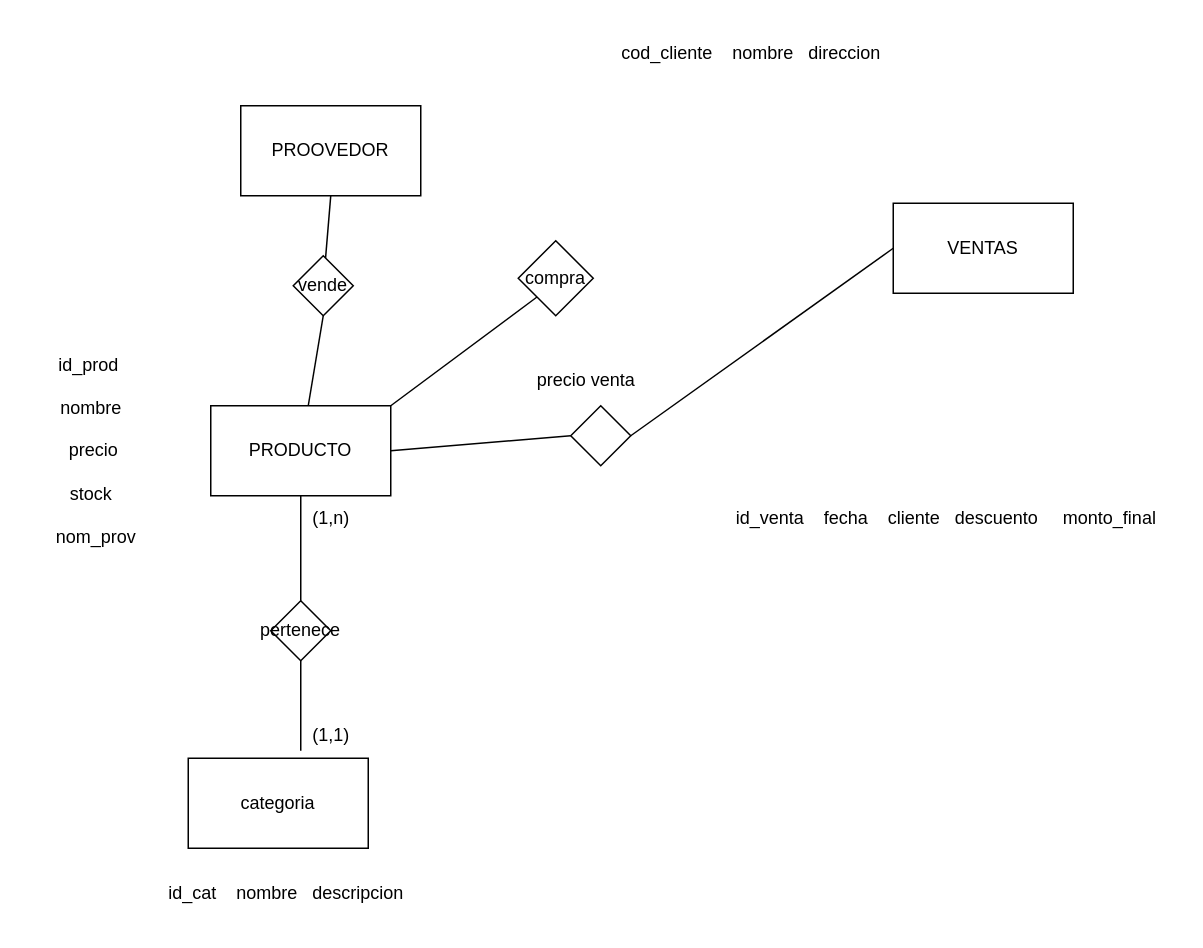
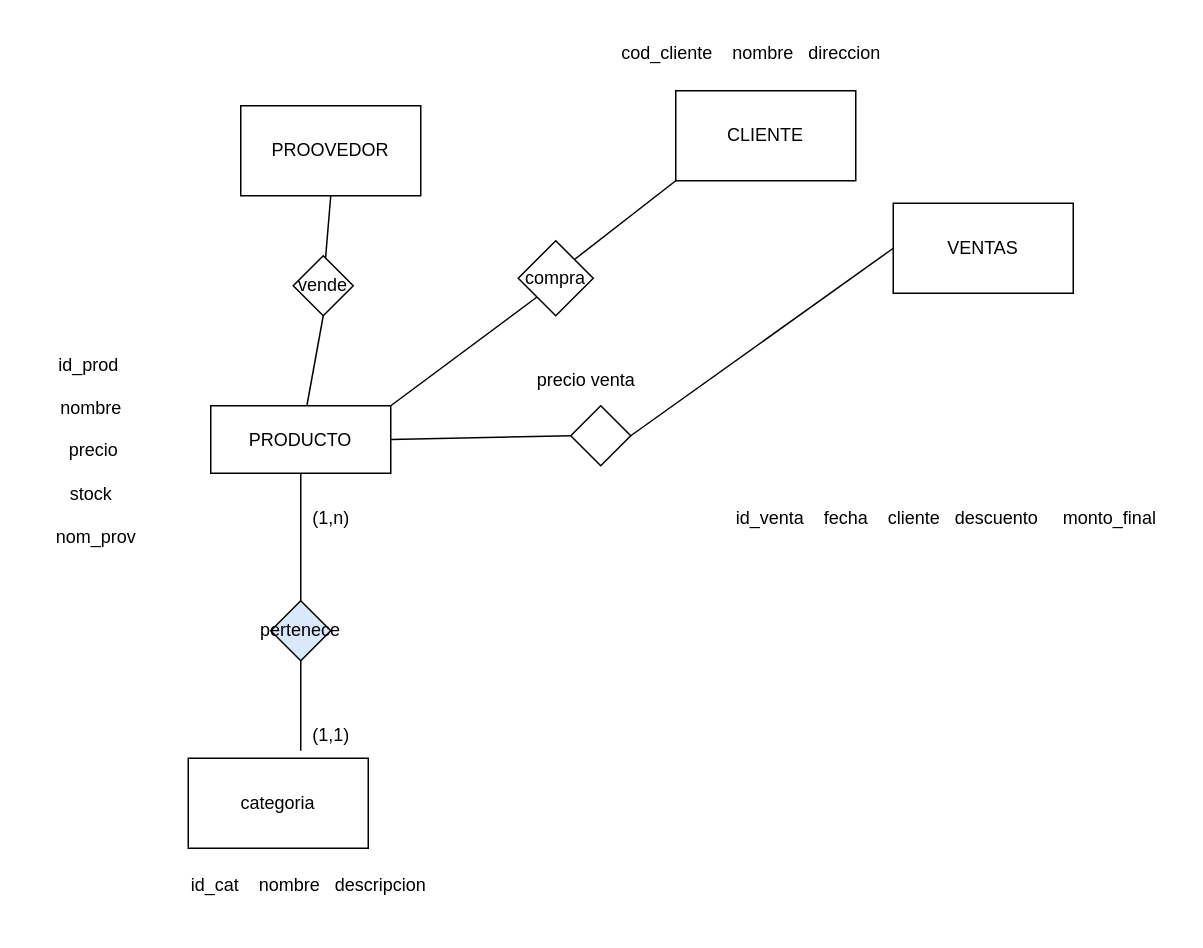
none -> (766, 136)
none -> (625, 220)
(301, 451) -> (301, 440)
(301, 631) -> (301, 631)
(286, 893) -> (308, 886)
